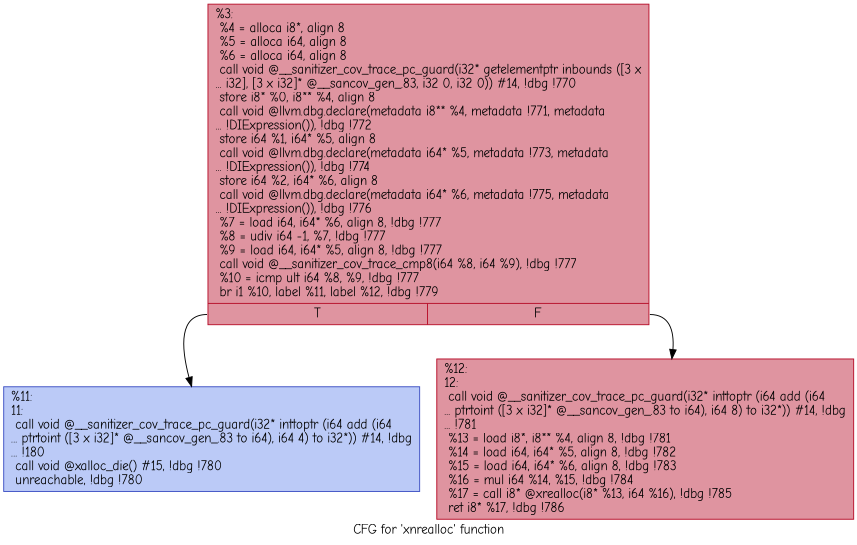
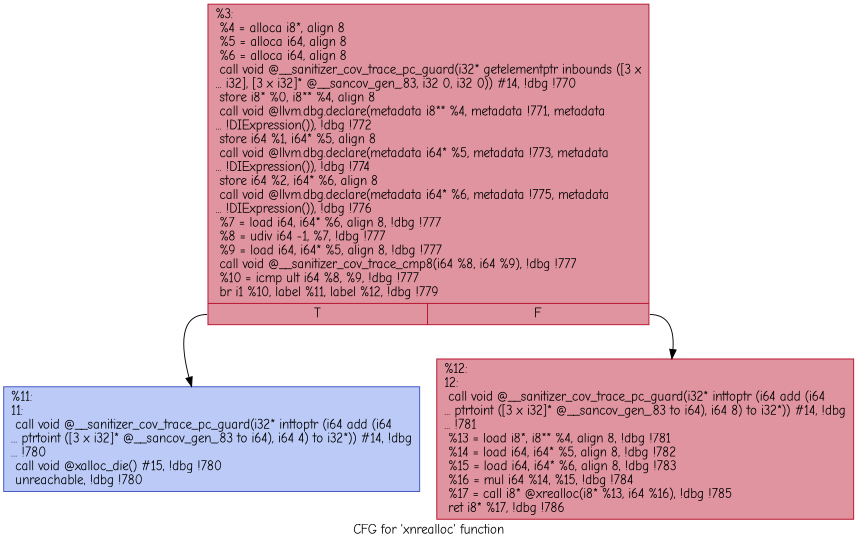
(28, 453) -> (29, 453)
